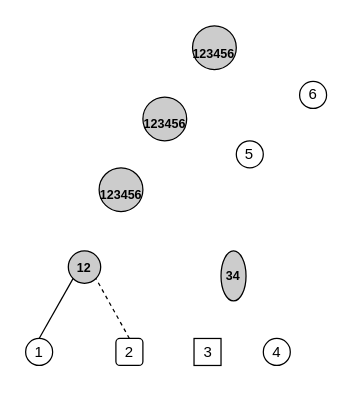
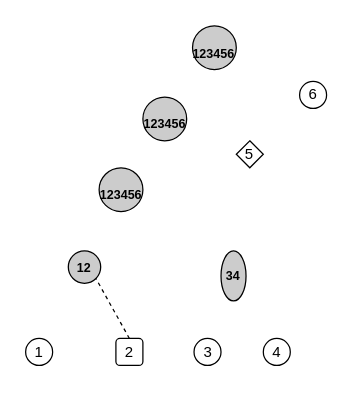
(250, 154) -> (250, 154)
(56, 308) -> none
(207, 352) -> (207, 352)
